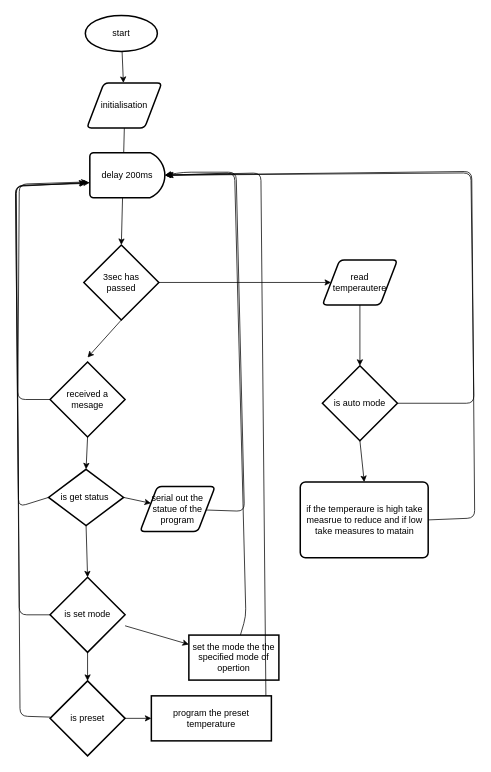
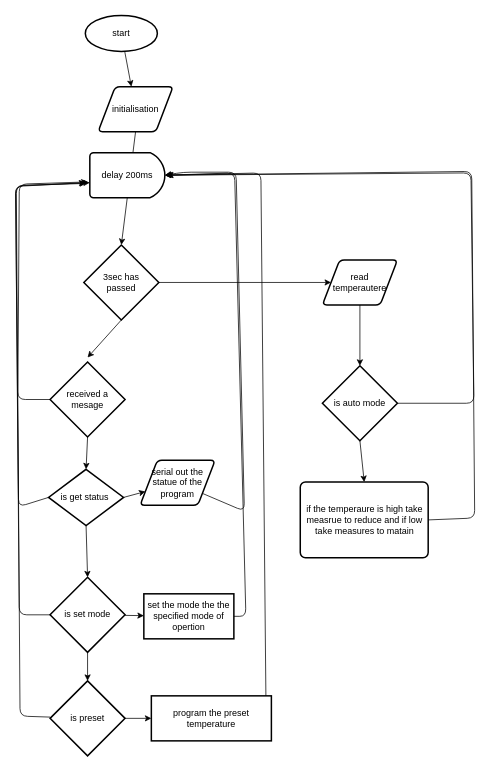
(124, 105) -> (135, 109)
(177, 509) -> (177, 483)
(234, 657) -> (189, 616)
